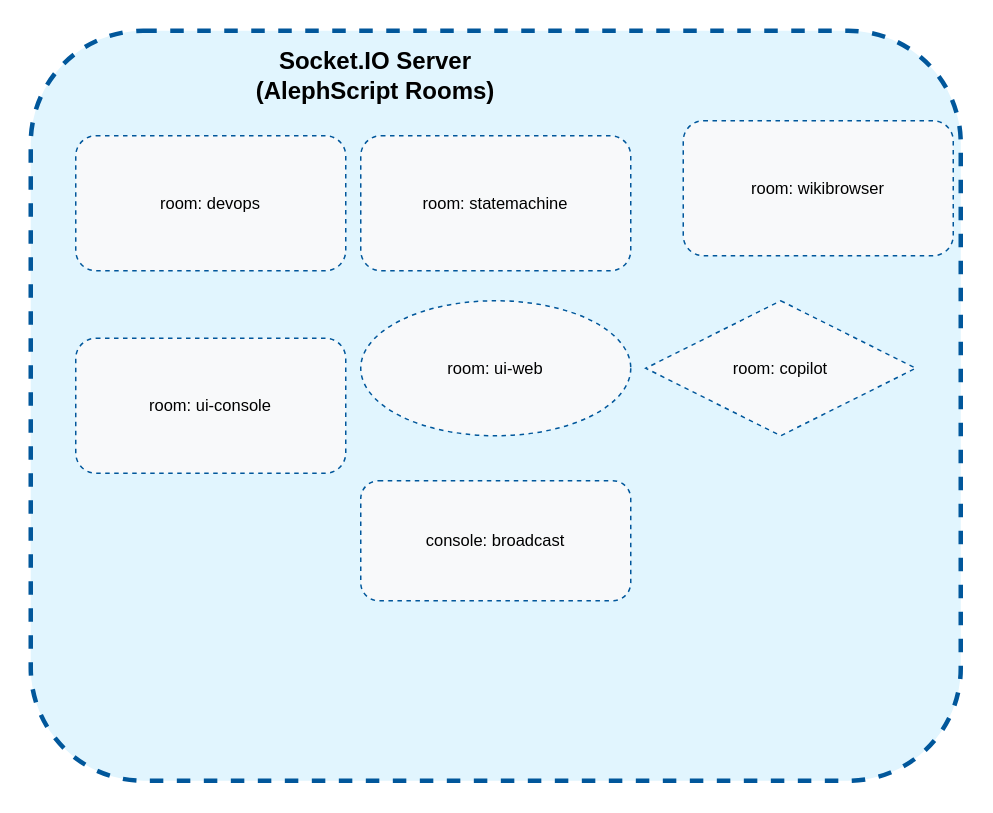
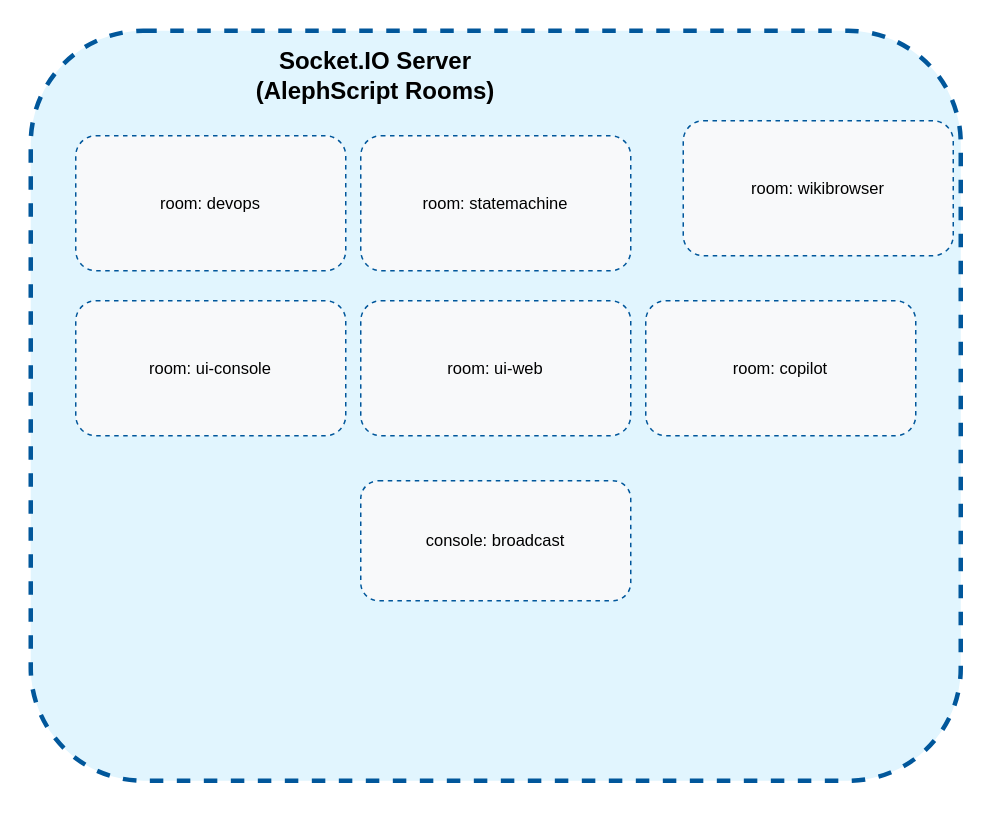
(496, 368) -> (496, 368)
(781, 368) -> (781, 368)
(211, 406) -> (211, 368)
